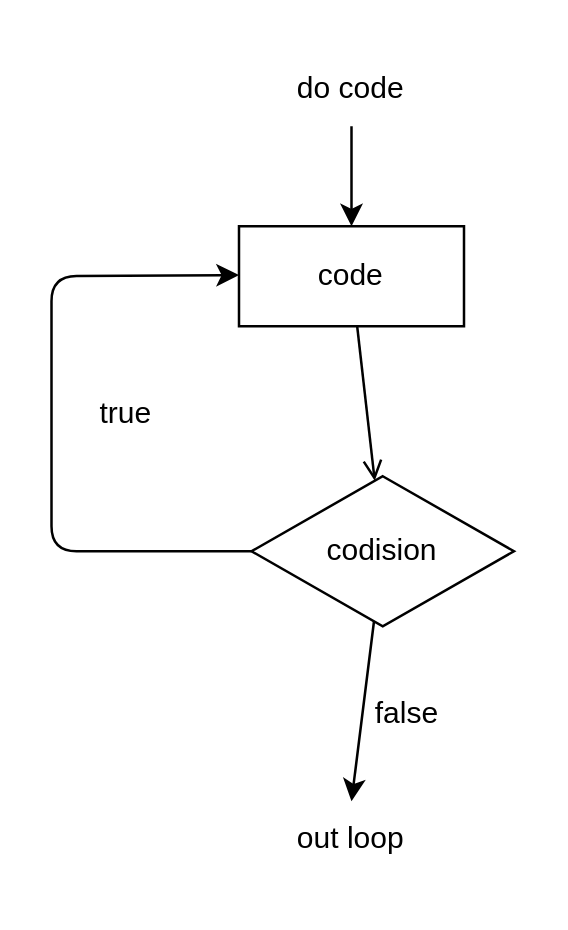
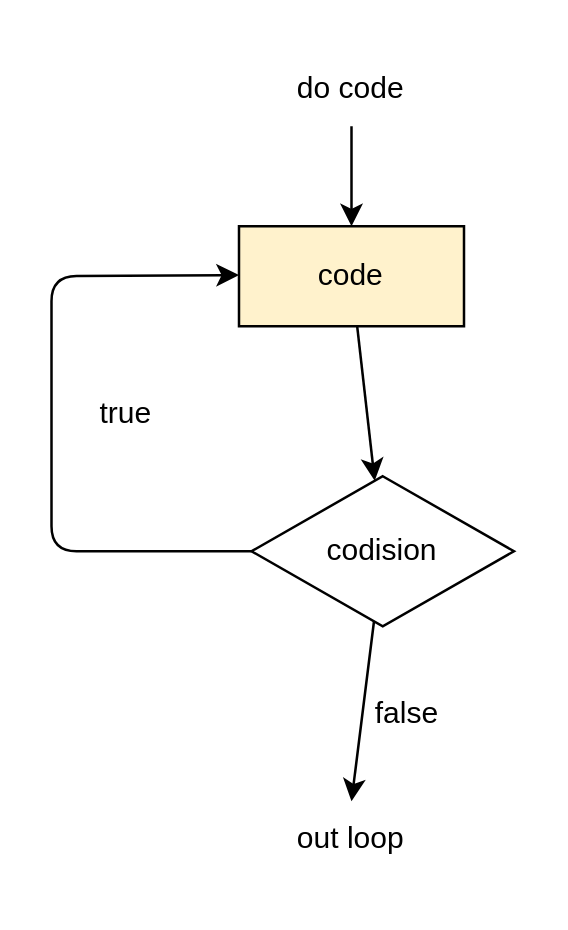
(351, 276) -> (351, 276)
(373, 466) -> (372, 463)
